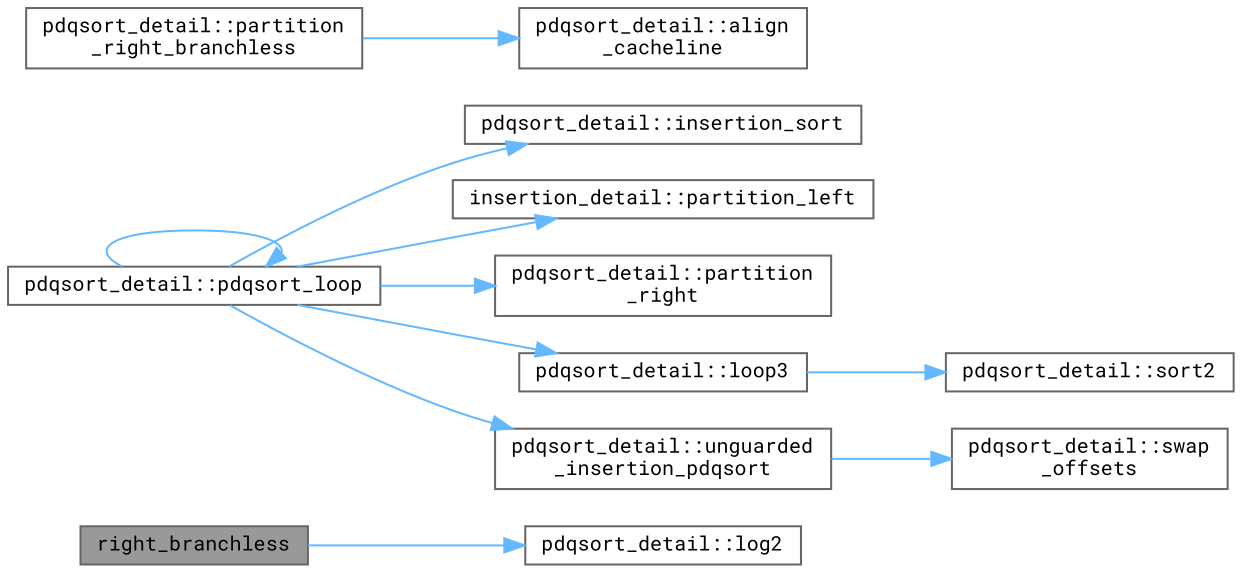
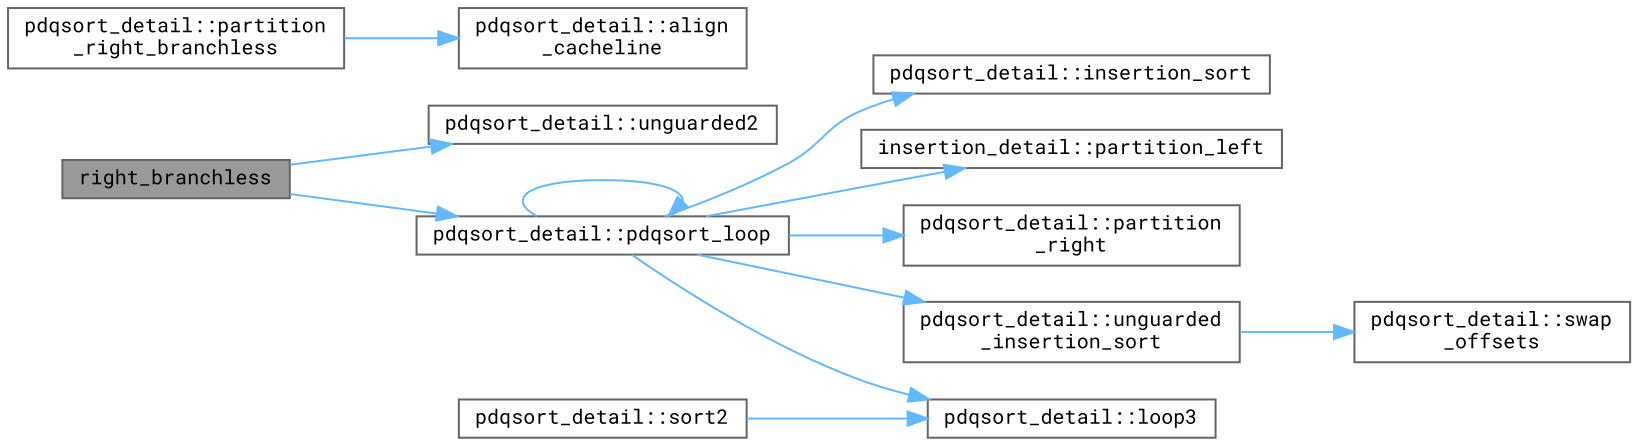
none -> (364, 204)
(866, 372) -> (827, 419)
(663, 459) -> (1072, 332)
(663, 545) -> (603, 125)
